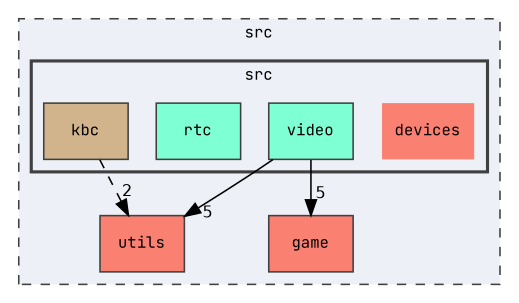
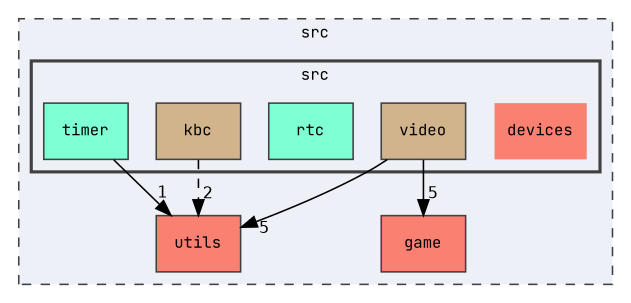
none -> (86, 131)
(311, 131) -> (423, 131)
